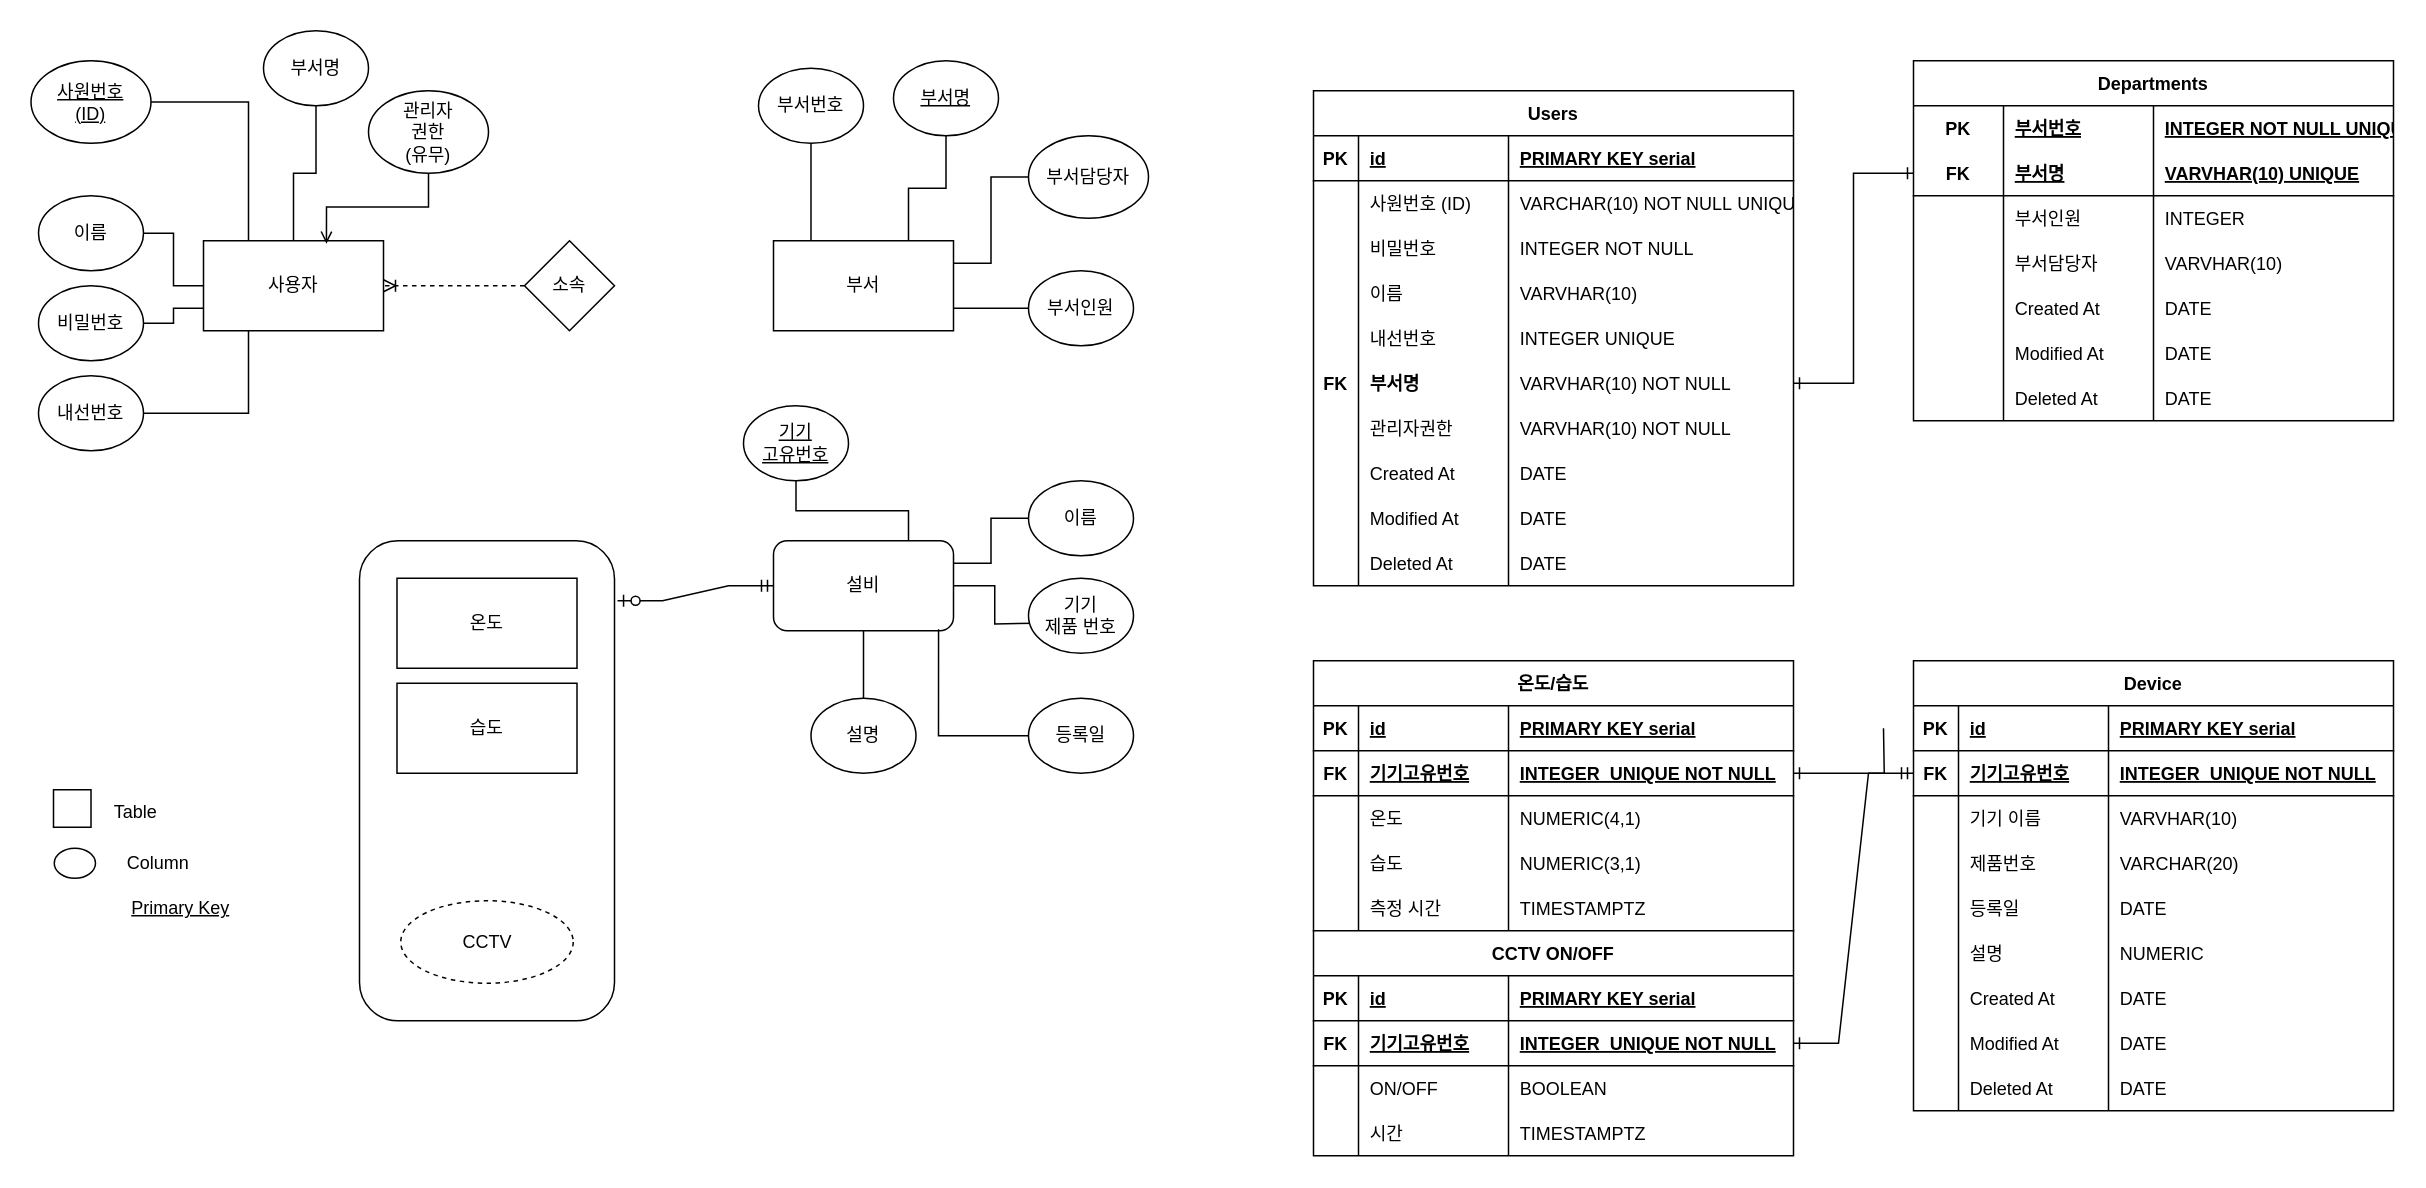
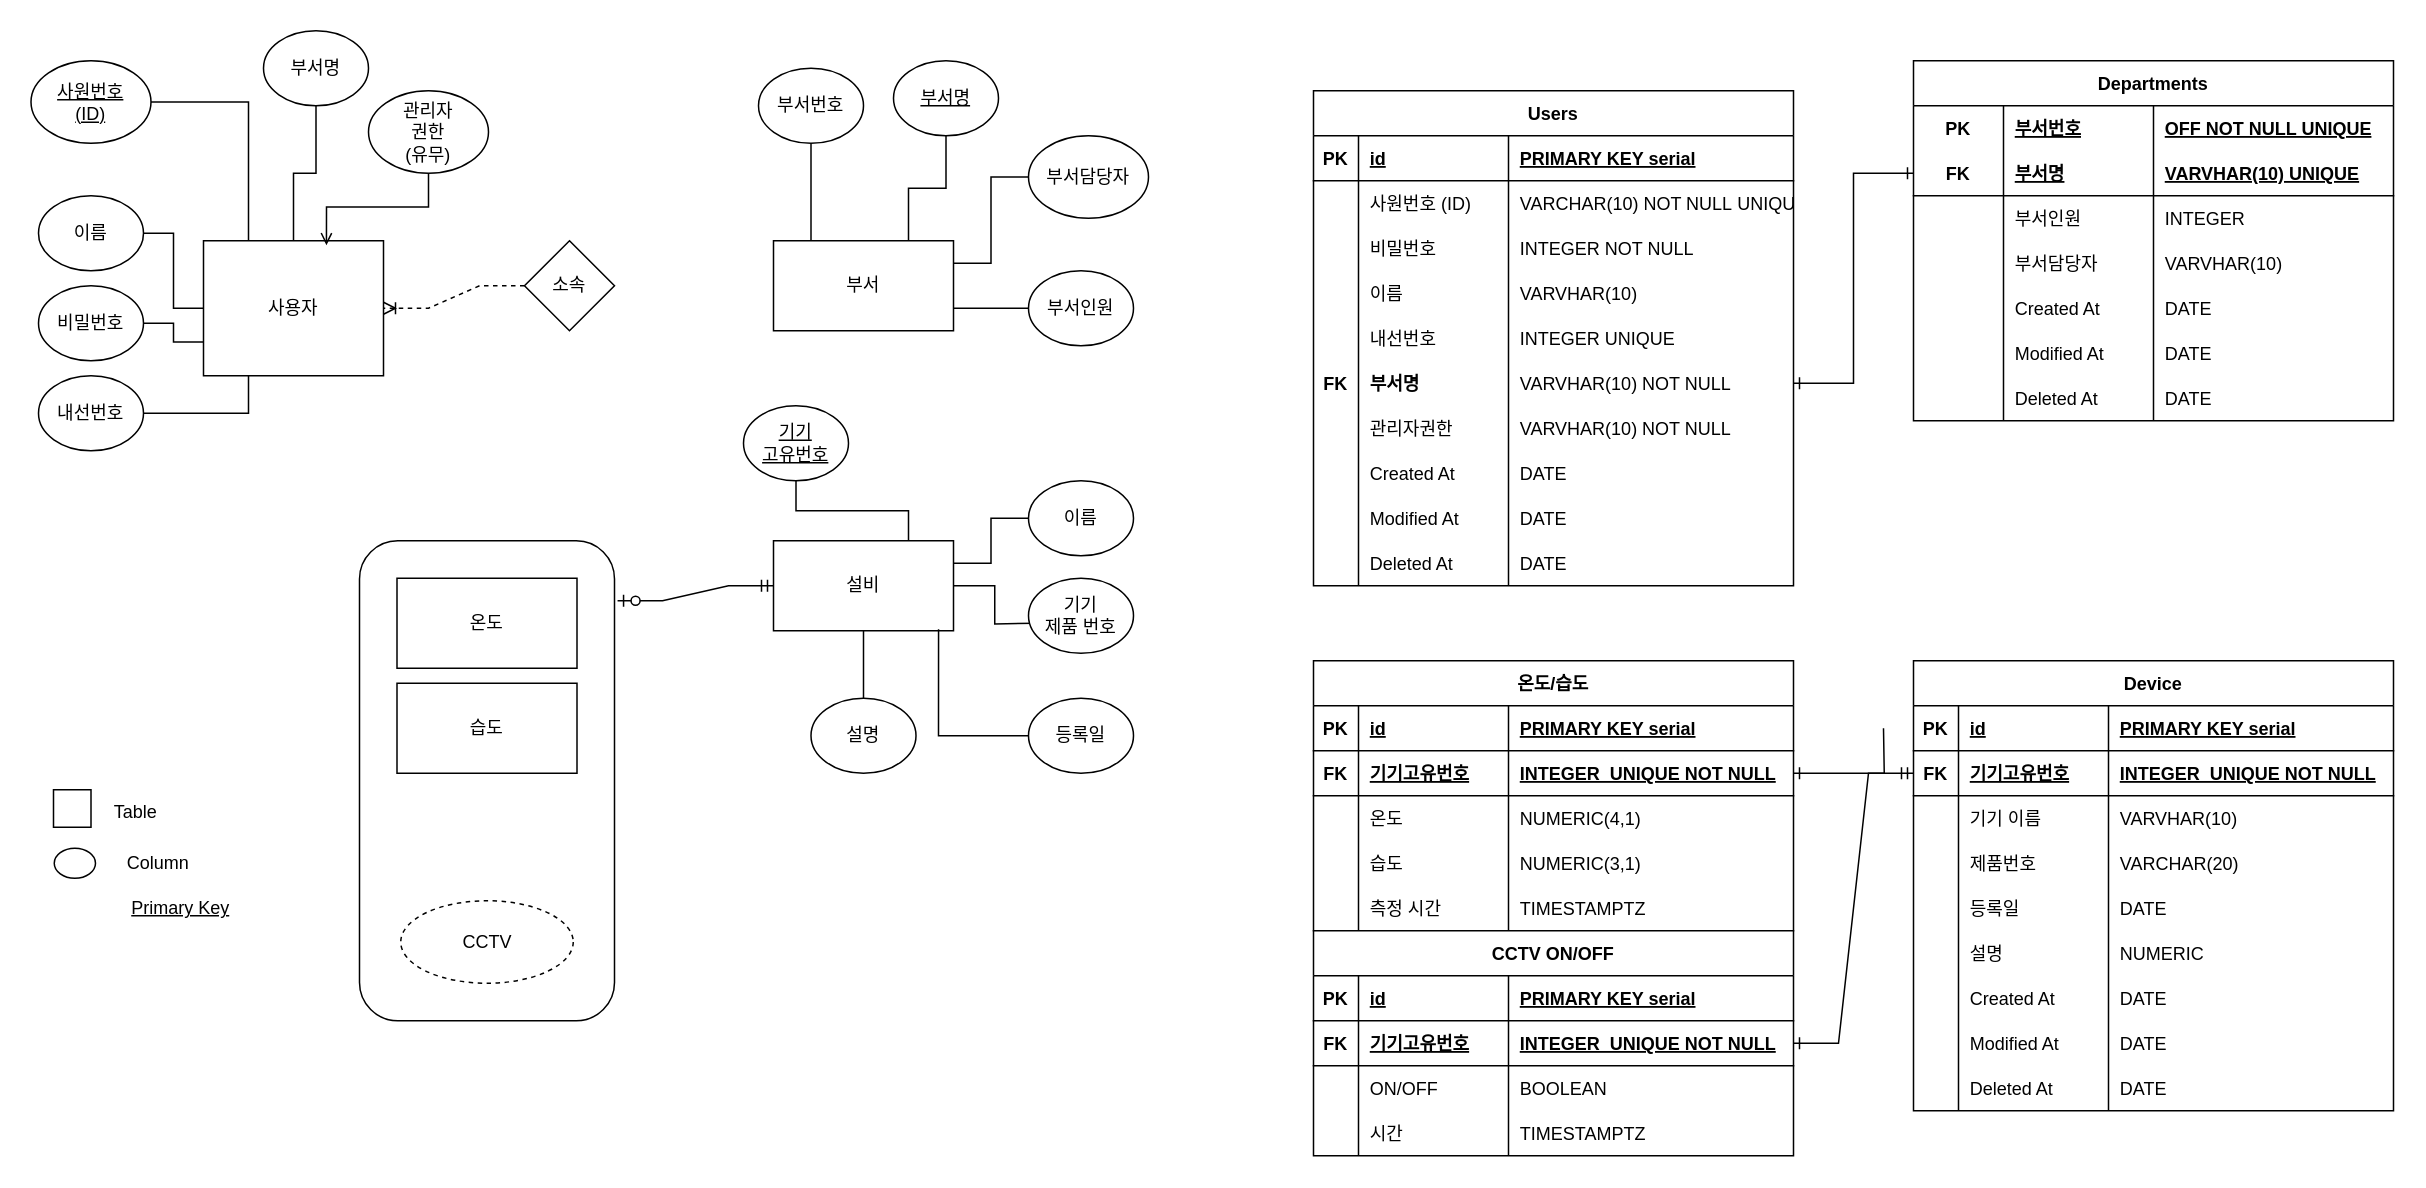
(2273, 129) -> (2253, 129)
(293, 286) -> (293, 308)
(863, 586) -> (863, 586)
